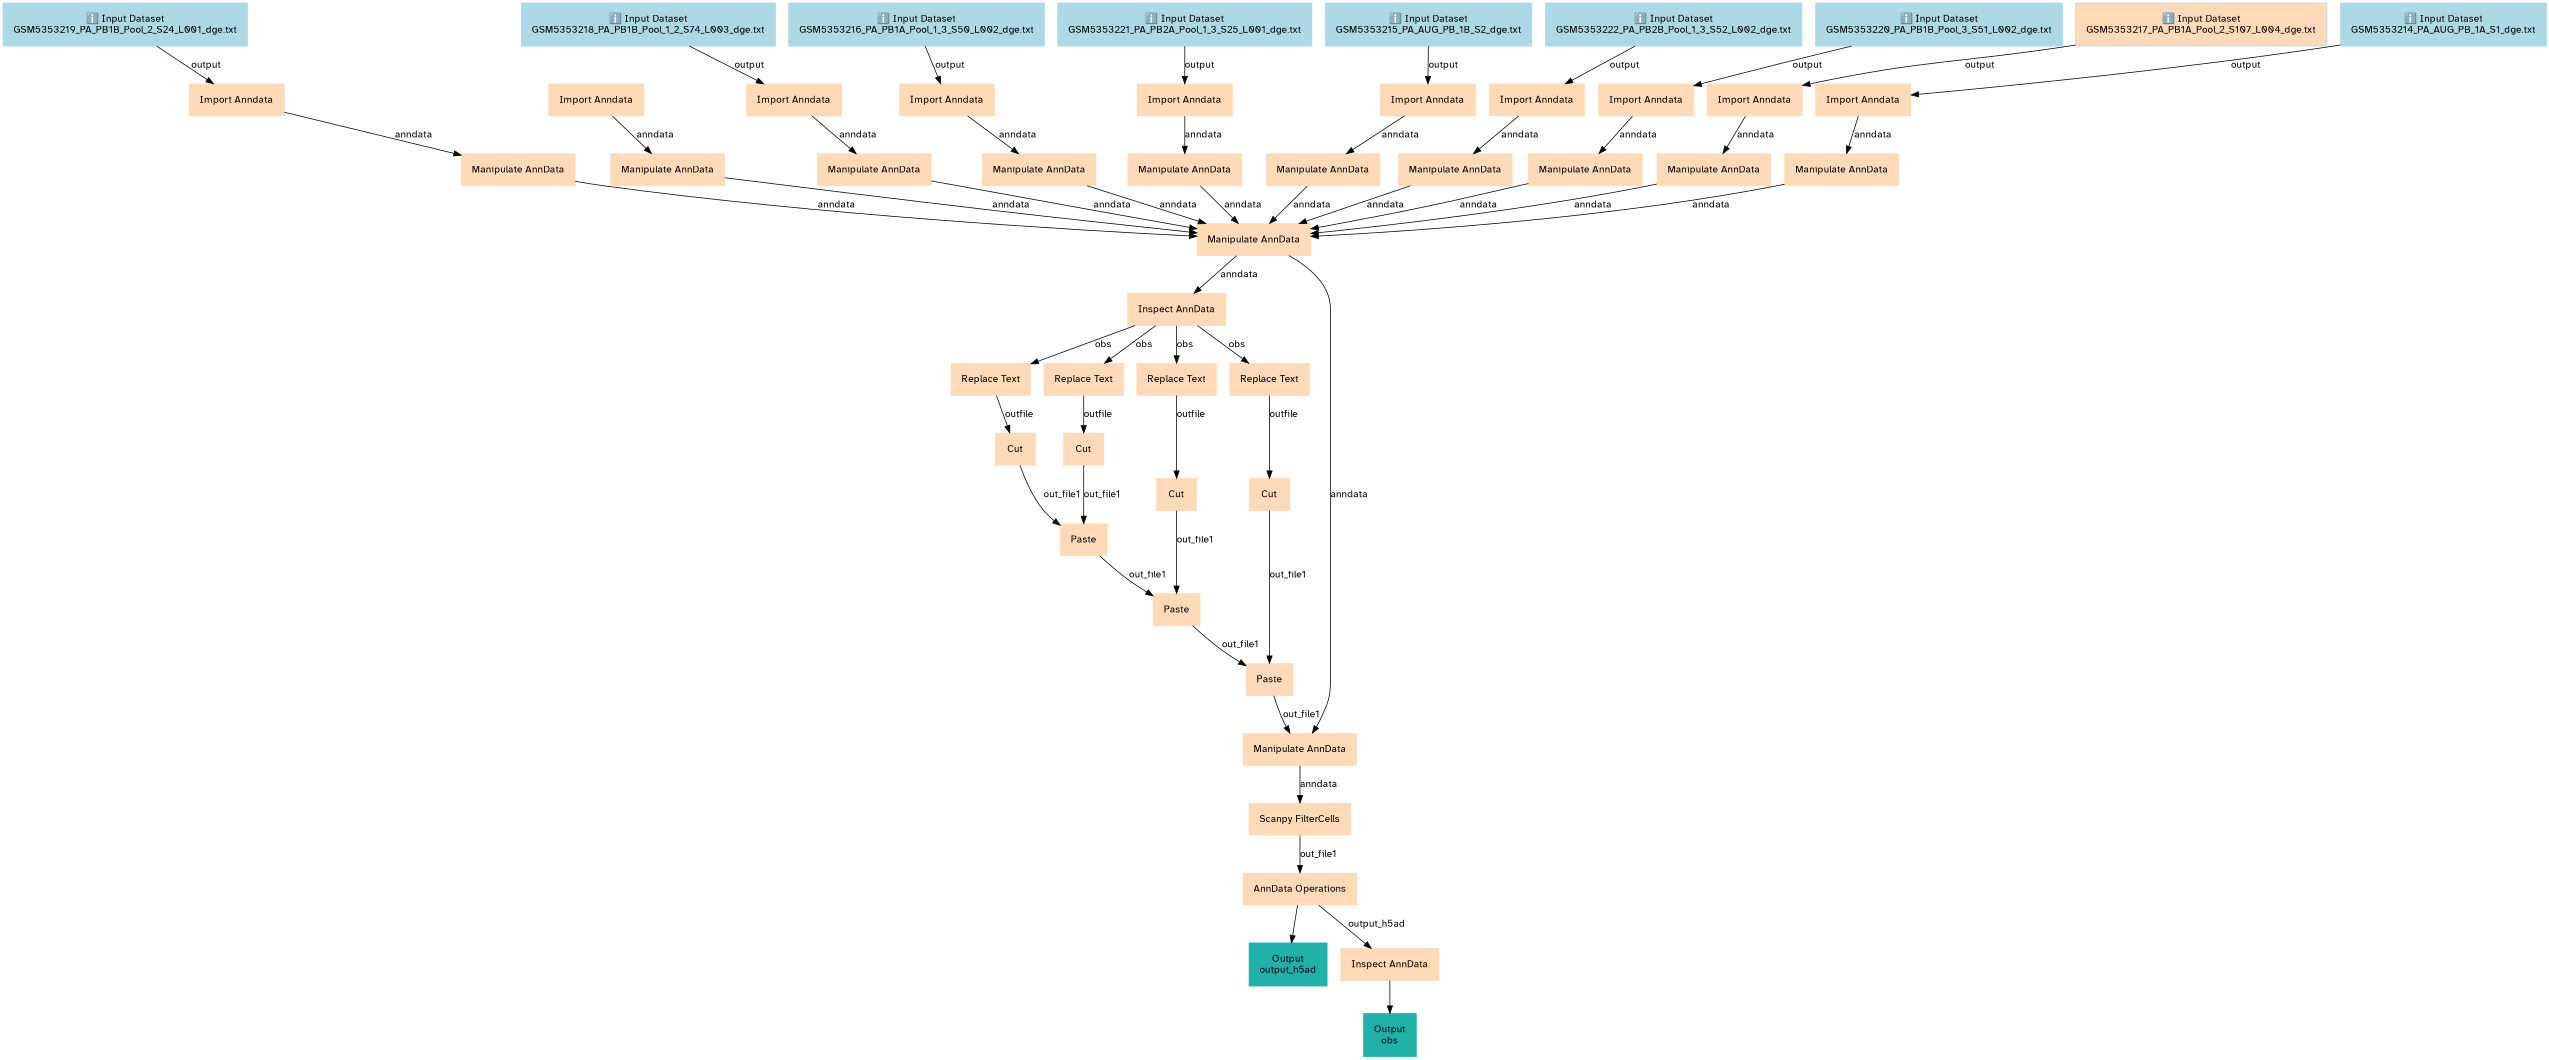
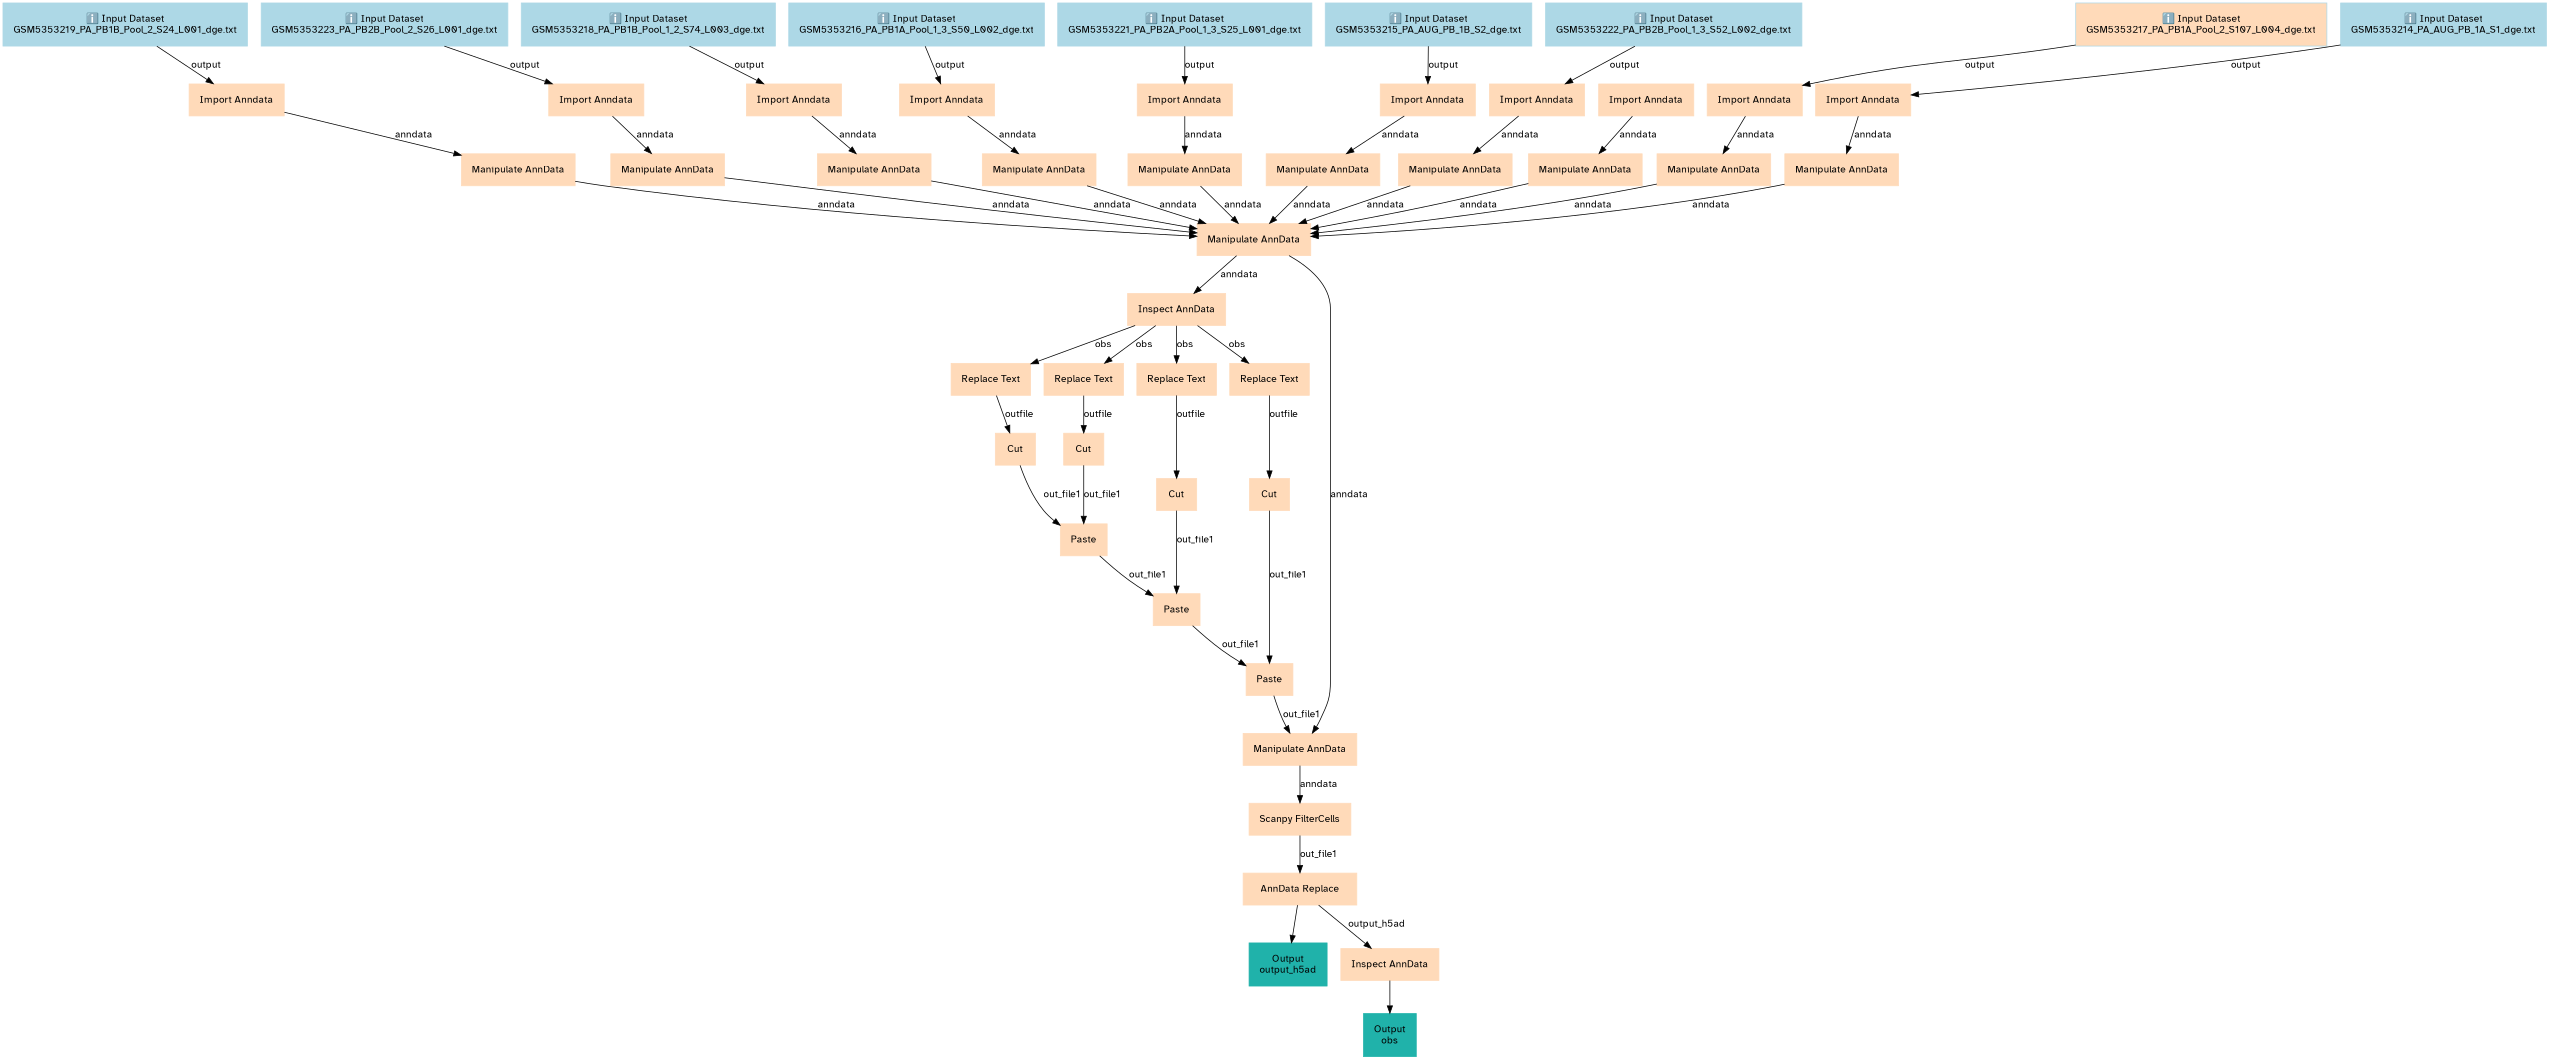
none -> (385, 25)
(1939, 25) -> none
(1300, 889) -> (1300, 889)
